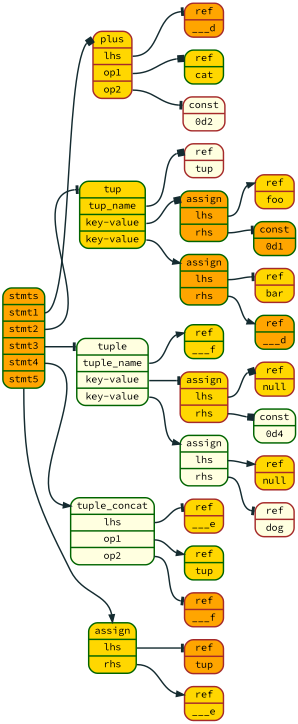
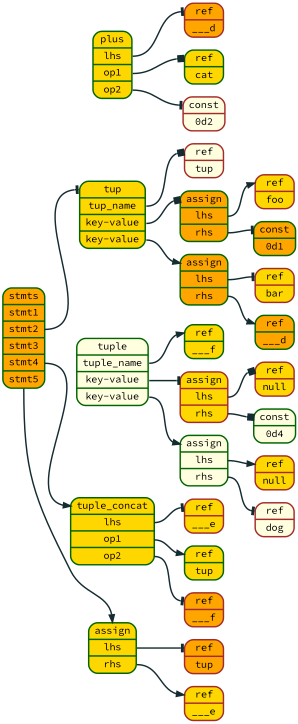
(112, 65) -> (112, 65)
(68, 180) -> none
(58, 347) -> none
(112, 531) -> (112, 531)
